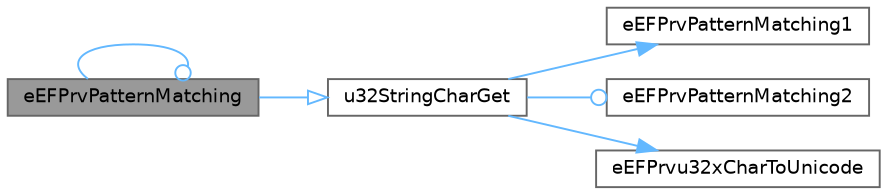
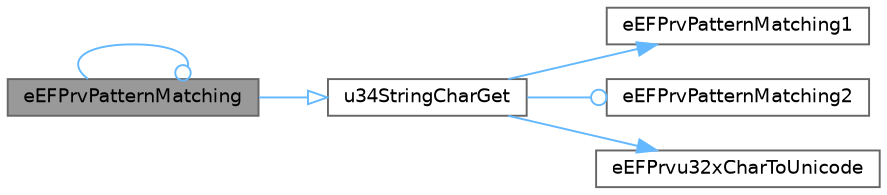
(427, 97) -> (427, 97)
